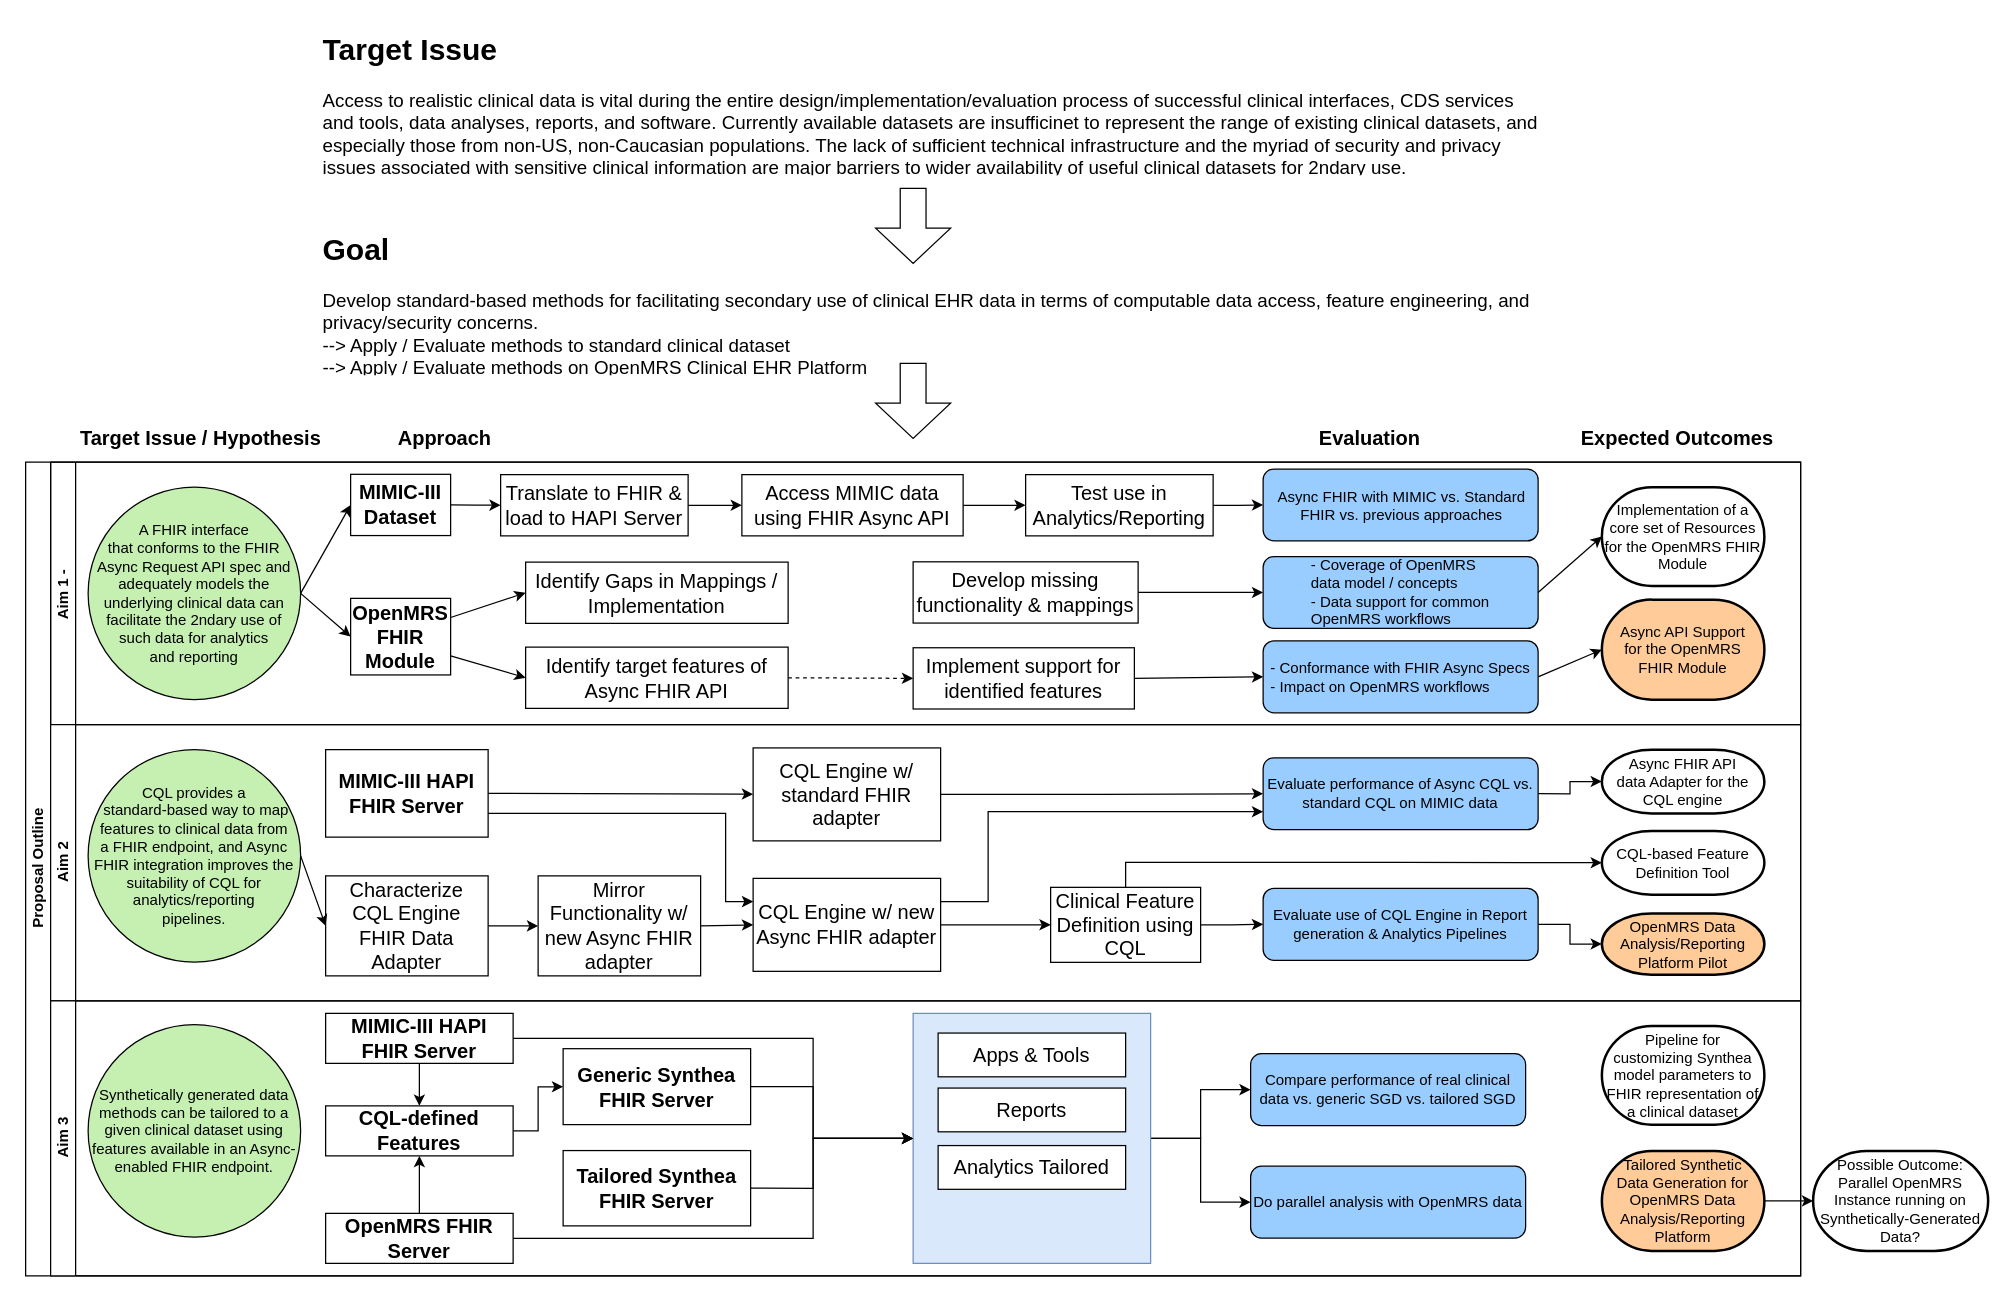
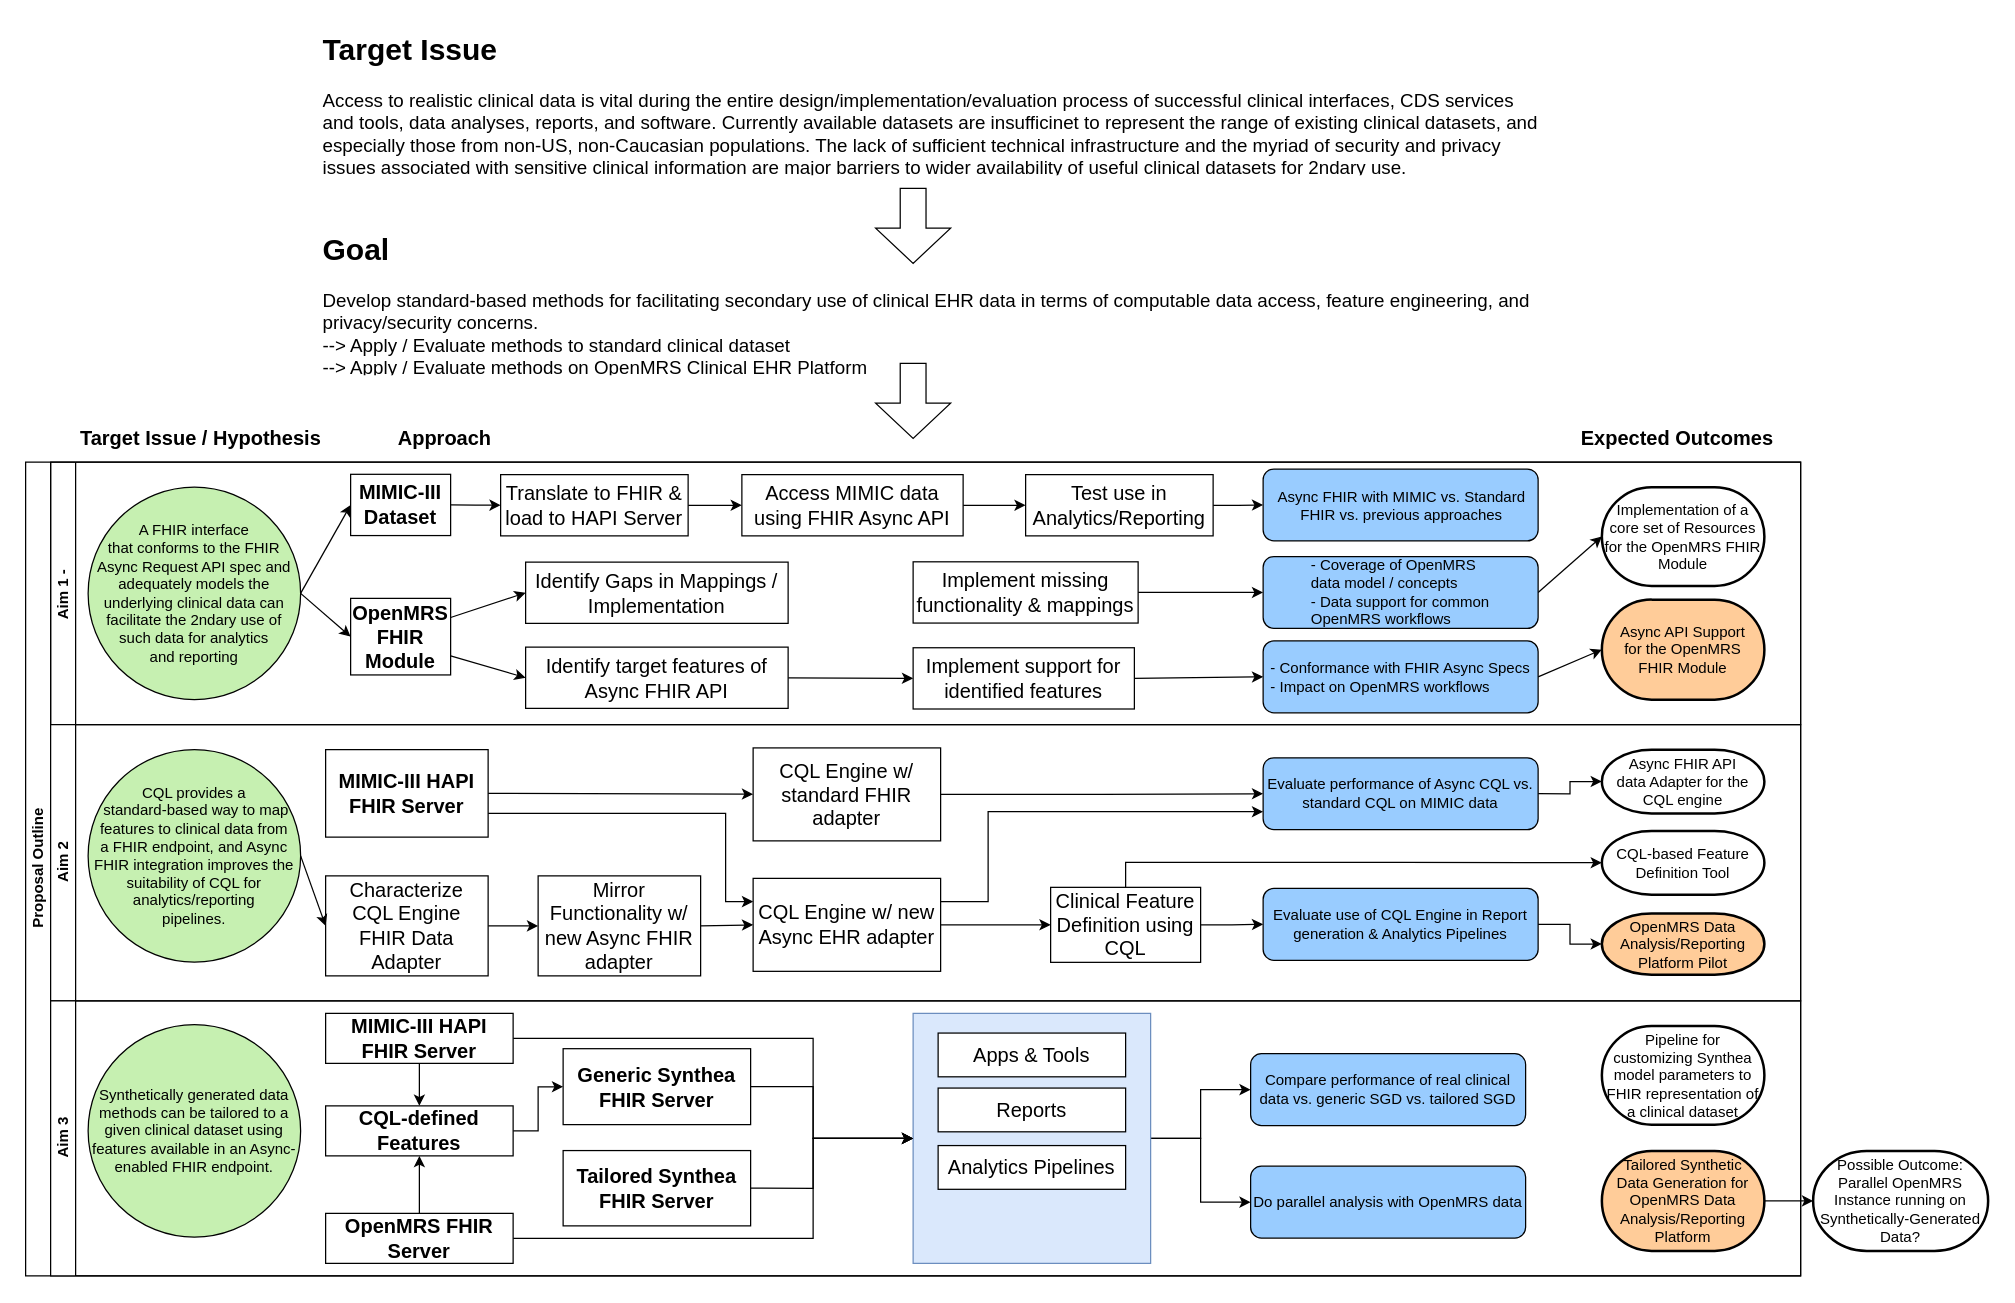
(1369, 438) -> none
(1026, 592) -> (1026, 592)
(846, 678) -> (846, 678)
(847, 924) -> (847, 924)
(1032, 1167) -> (1032, 1167)
